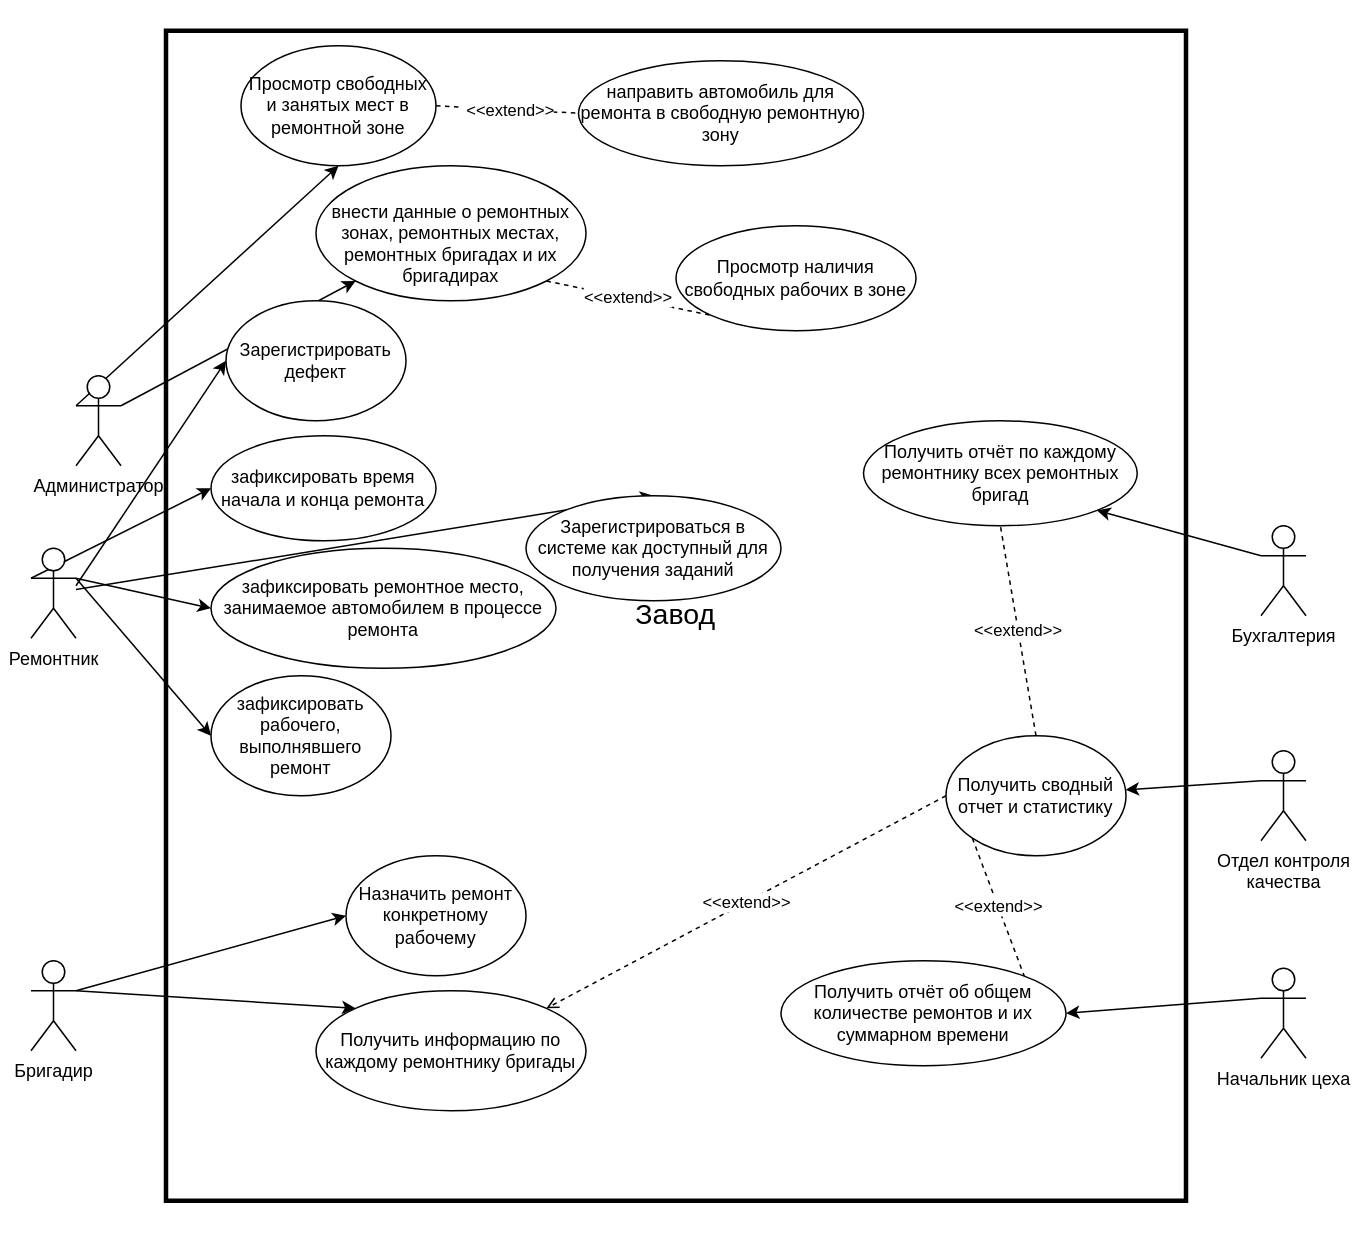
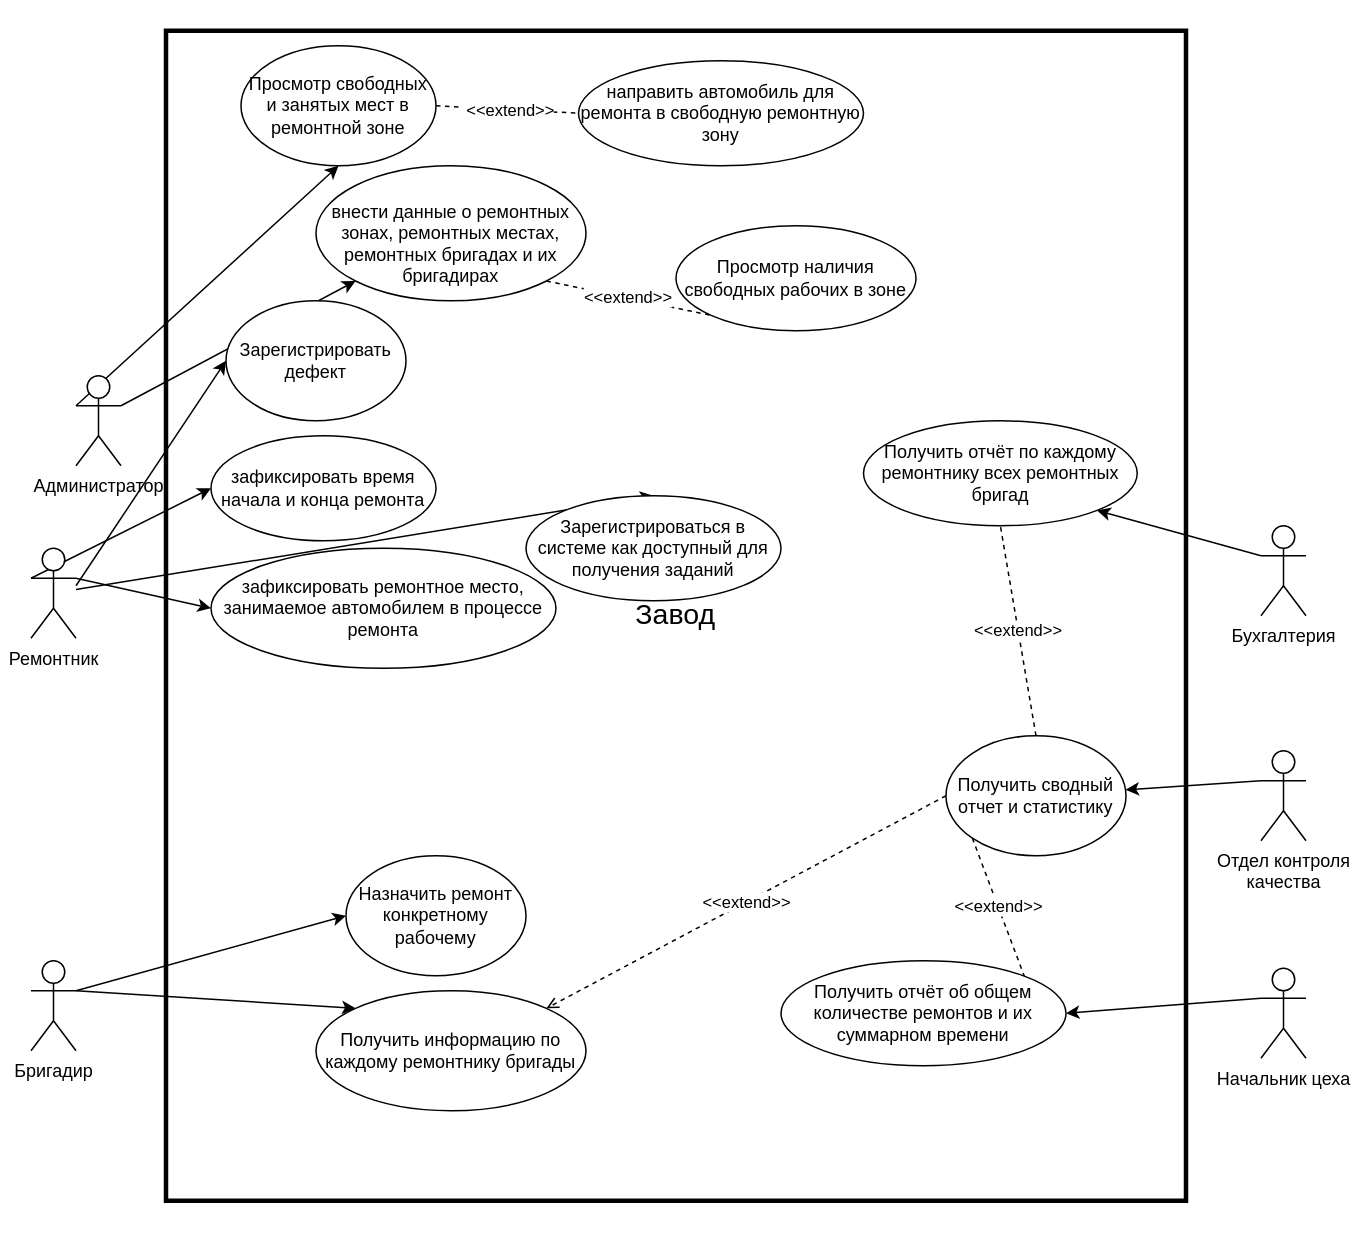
(142, 655) -> none
(301, 736) -> none
